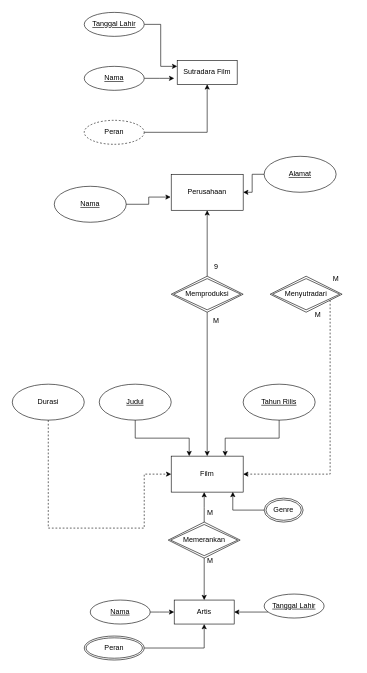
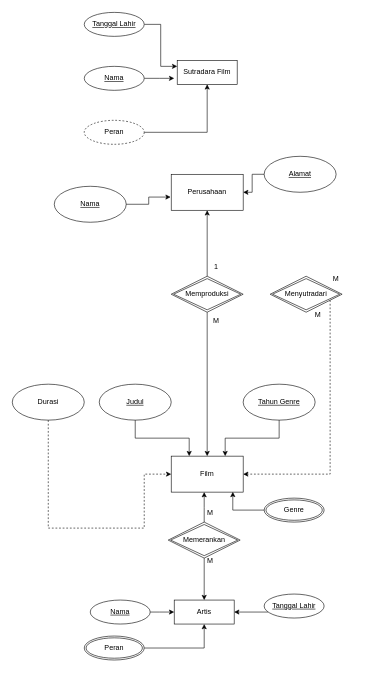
(216, 267) -> (216, 267)
(279, 402) -> (279, 402)
(284, 510) -> (294, 510)
